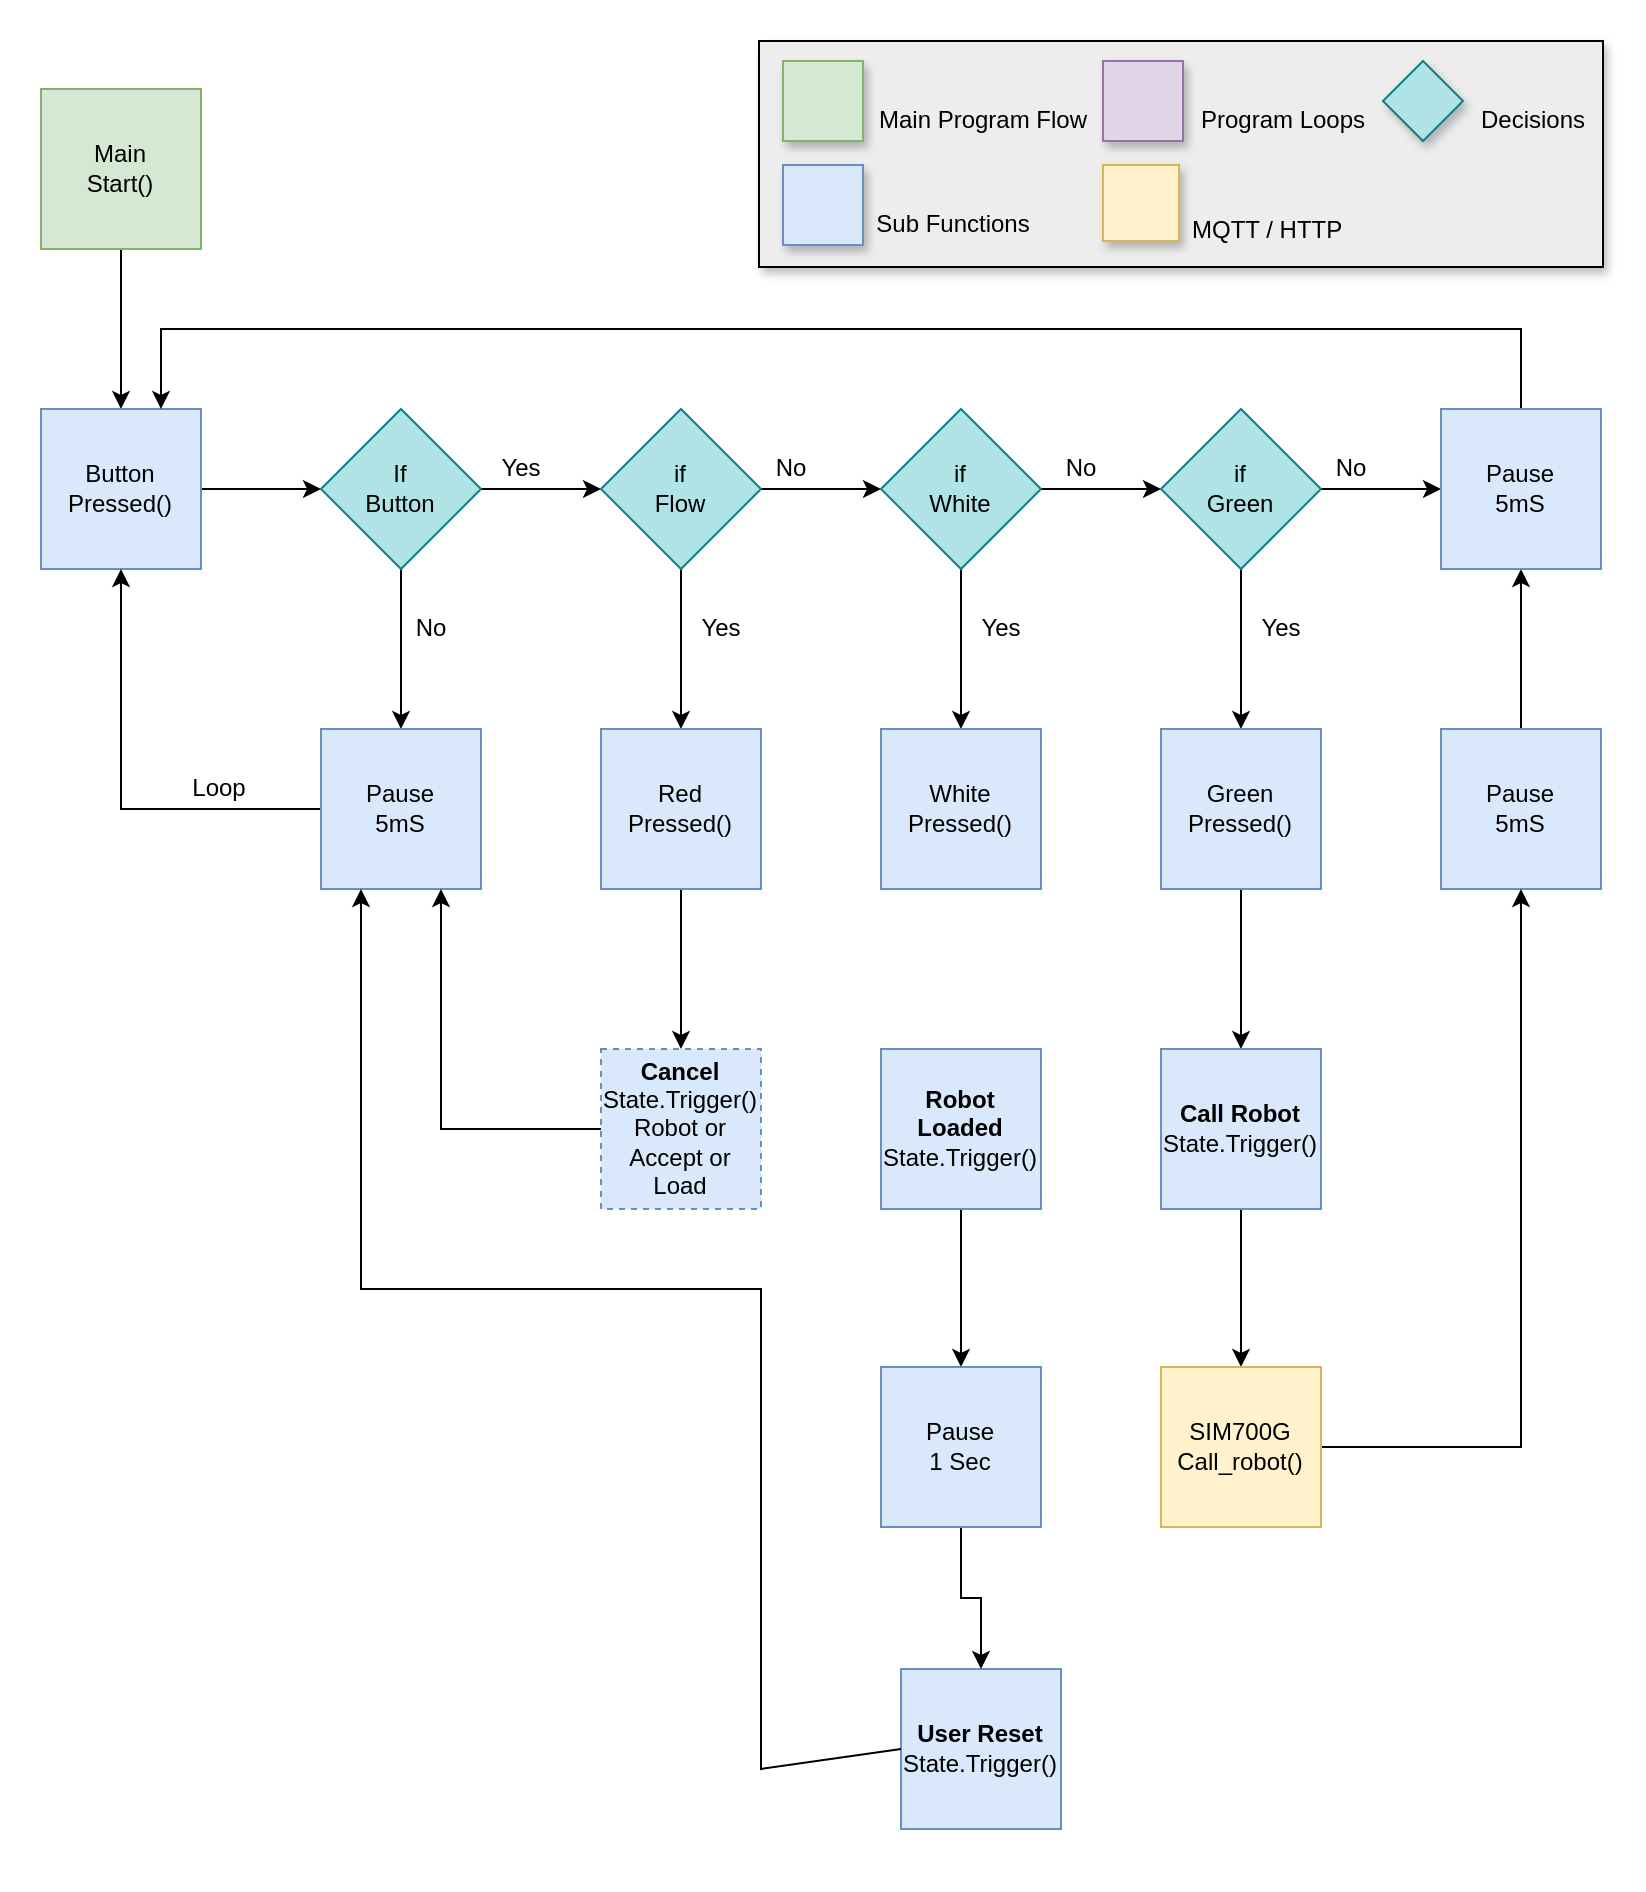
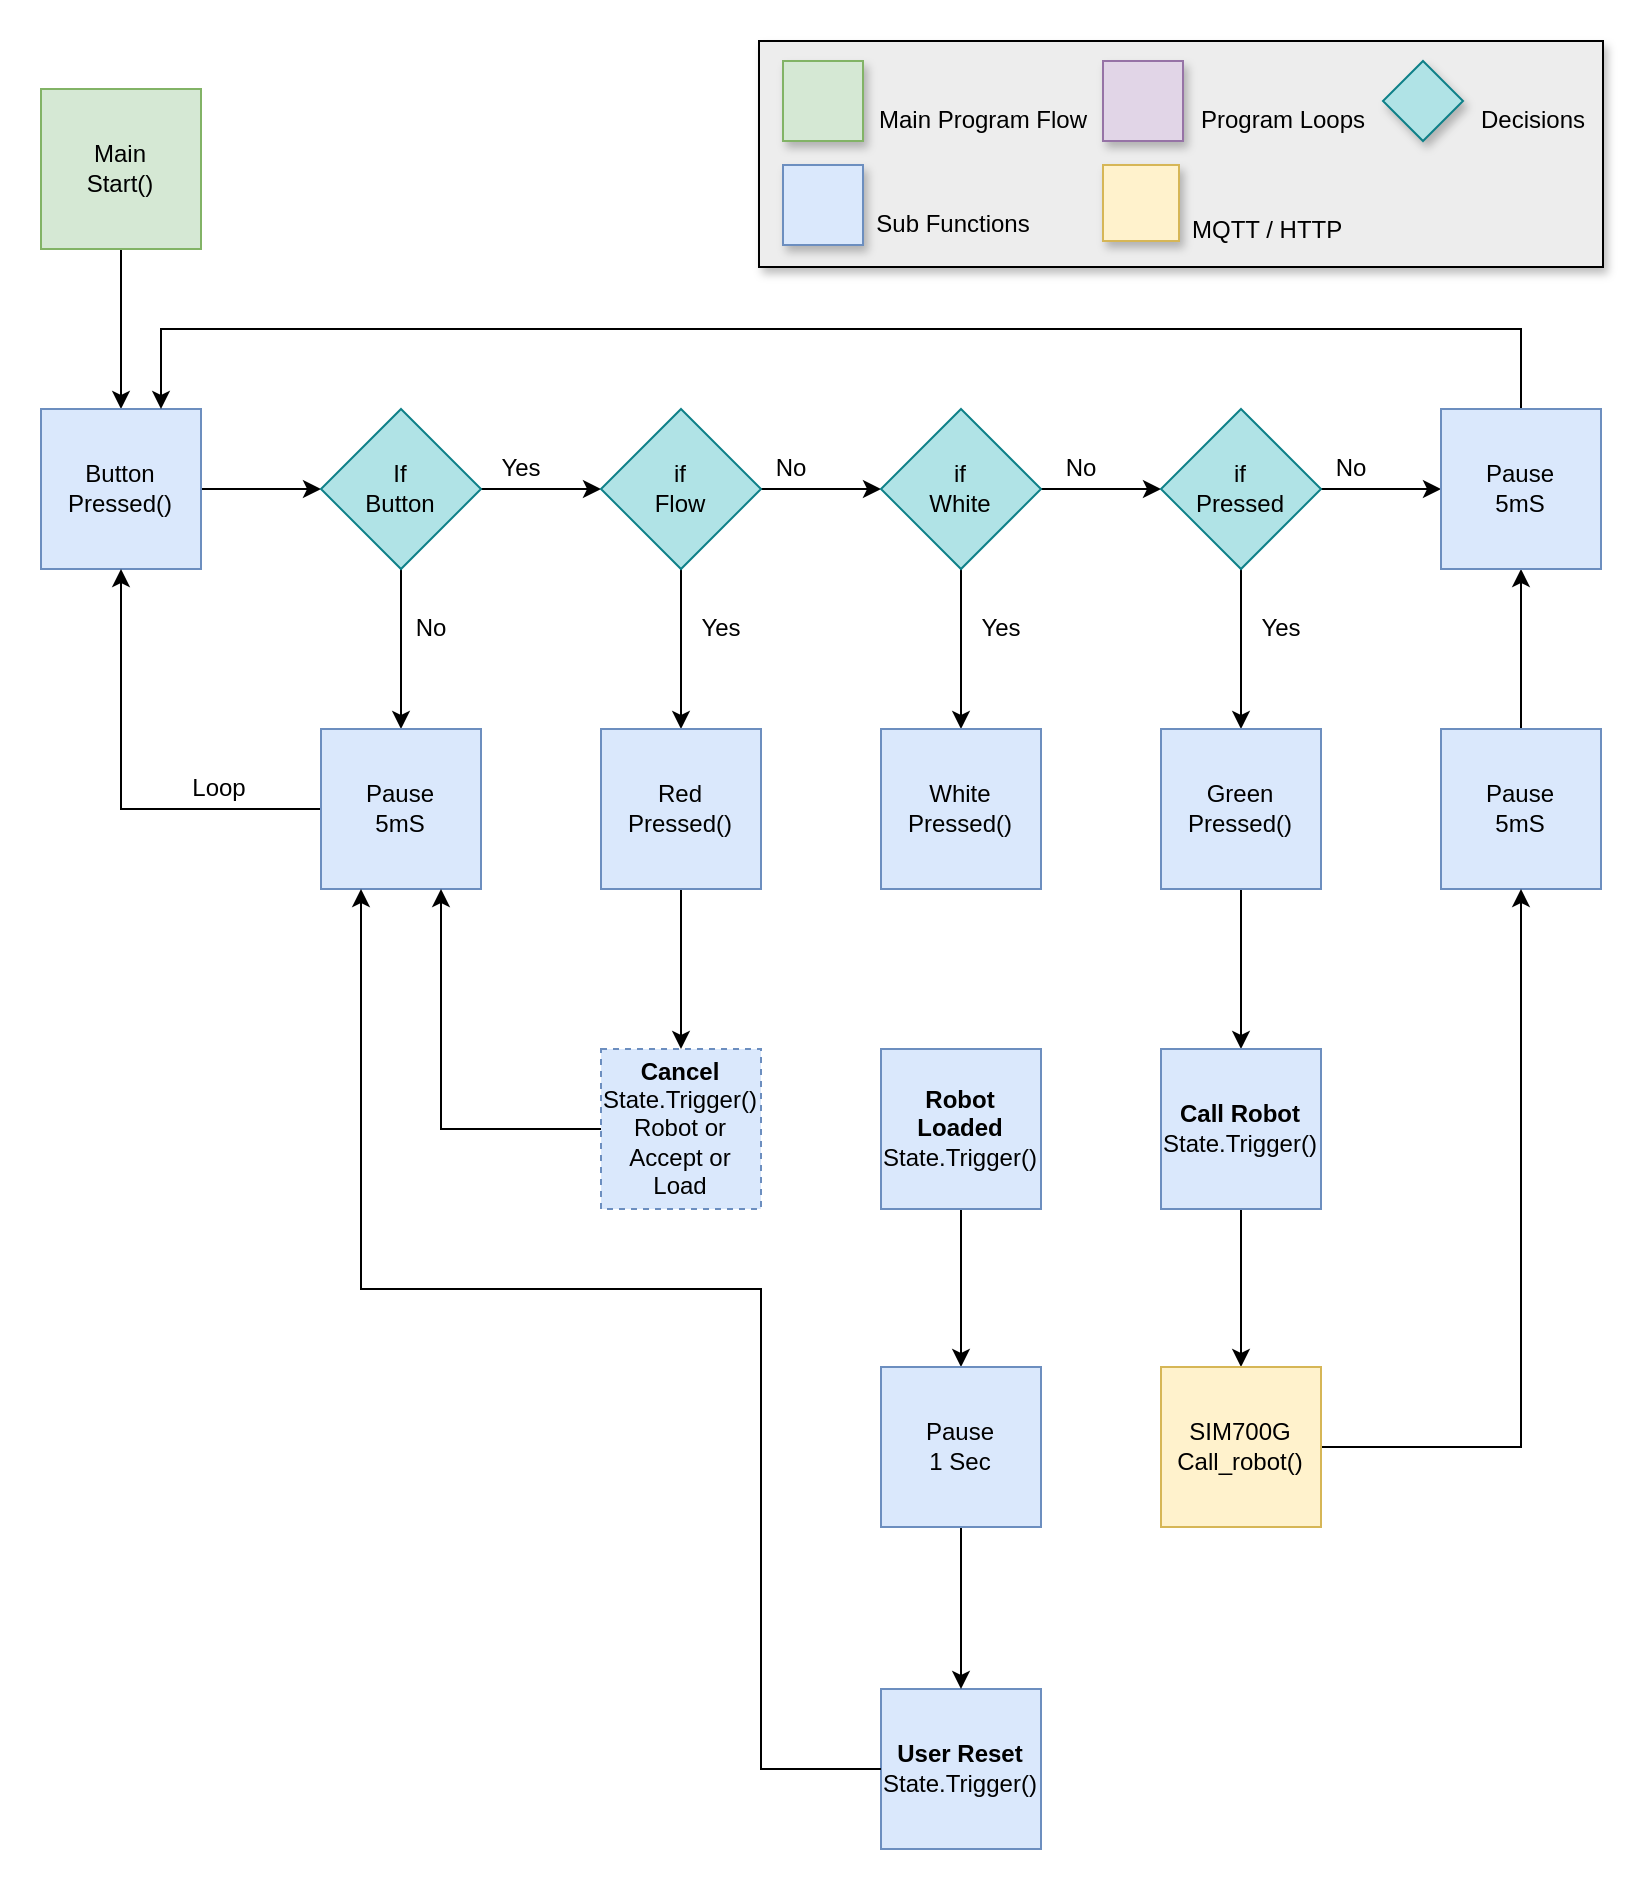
(1241, 489) -> (1241, 489)
(981, 1749) -> (961, 1769)
